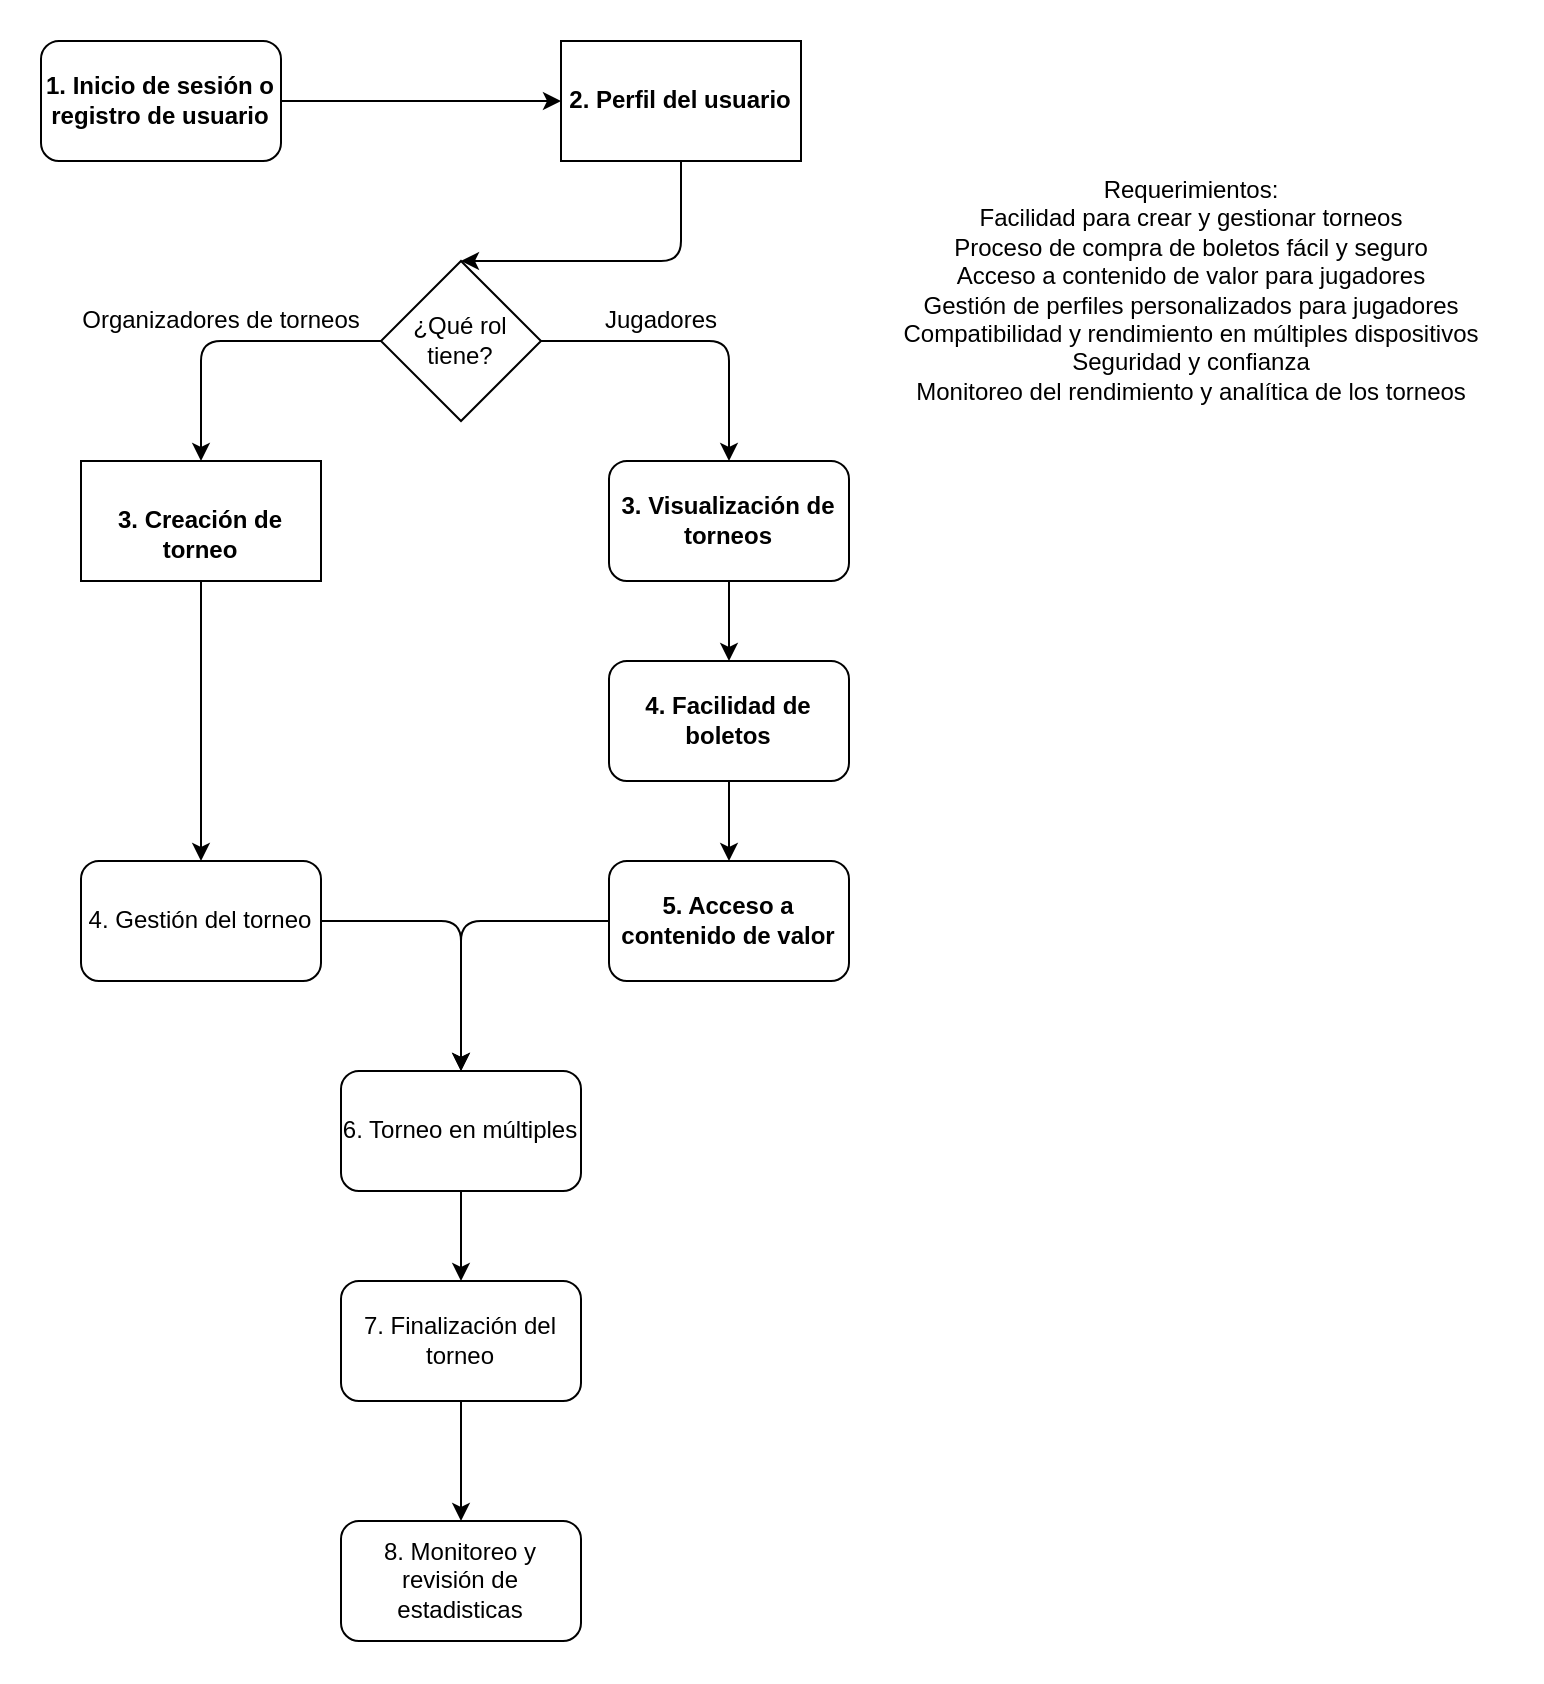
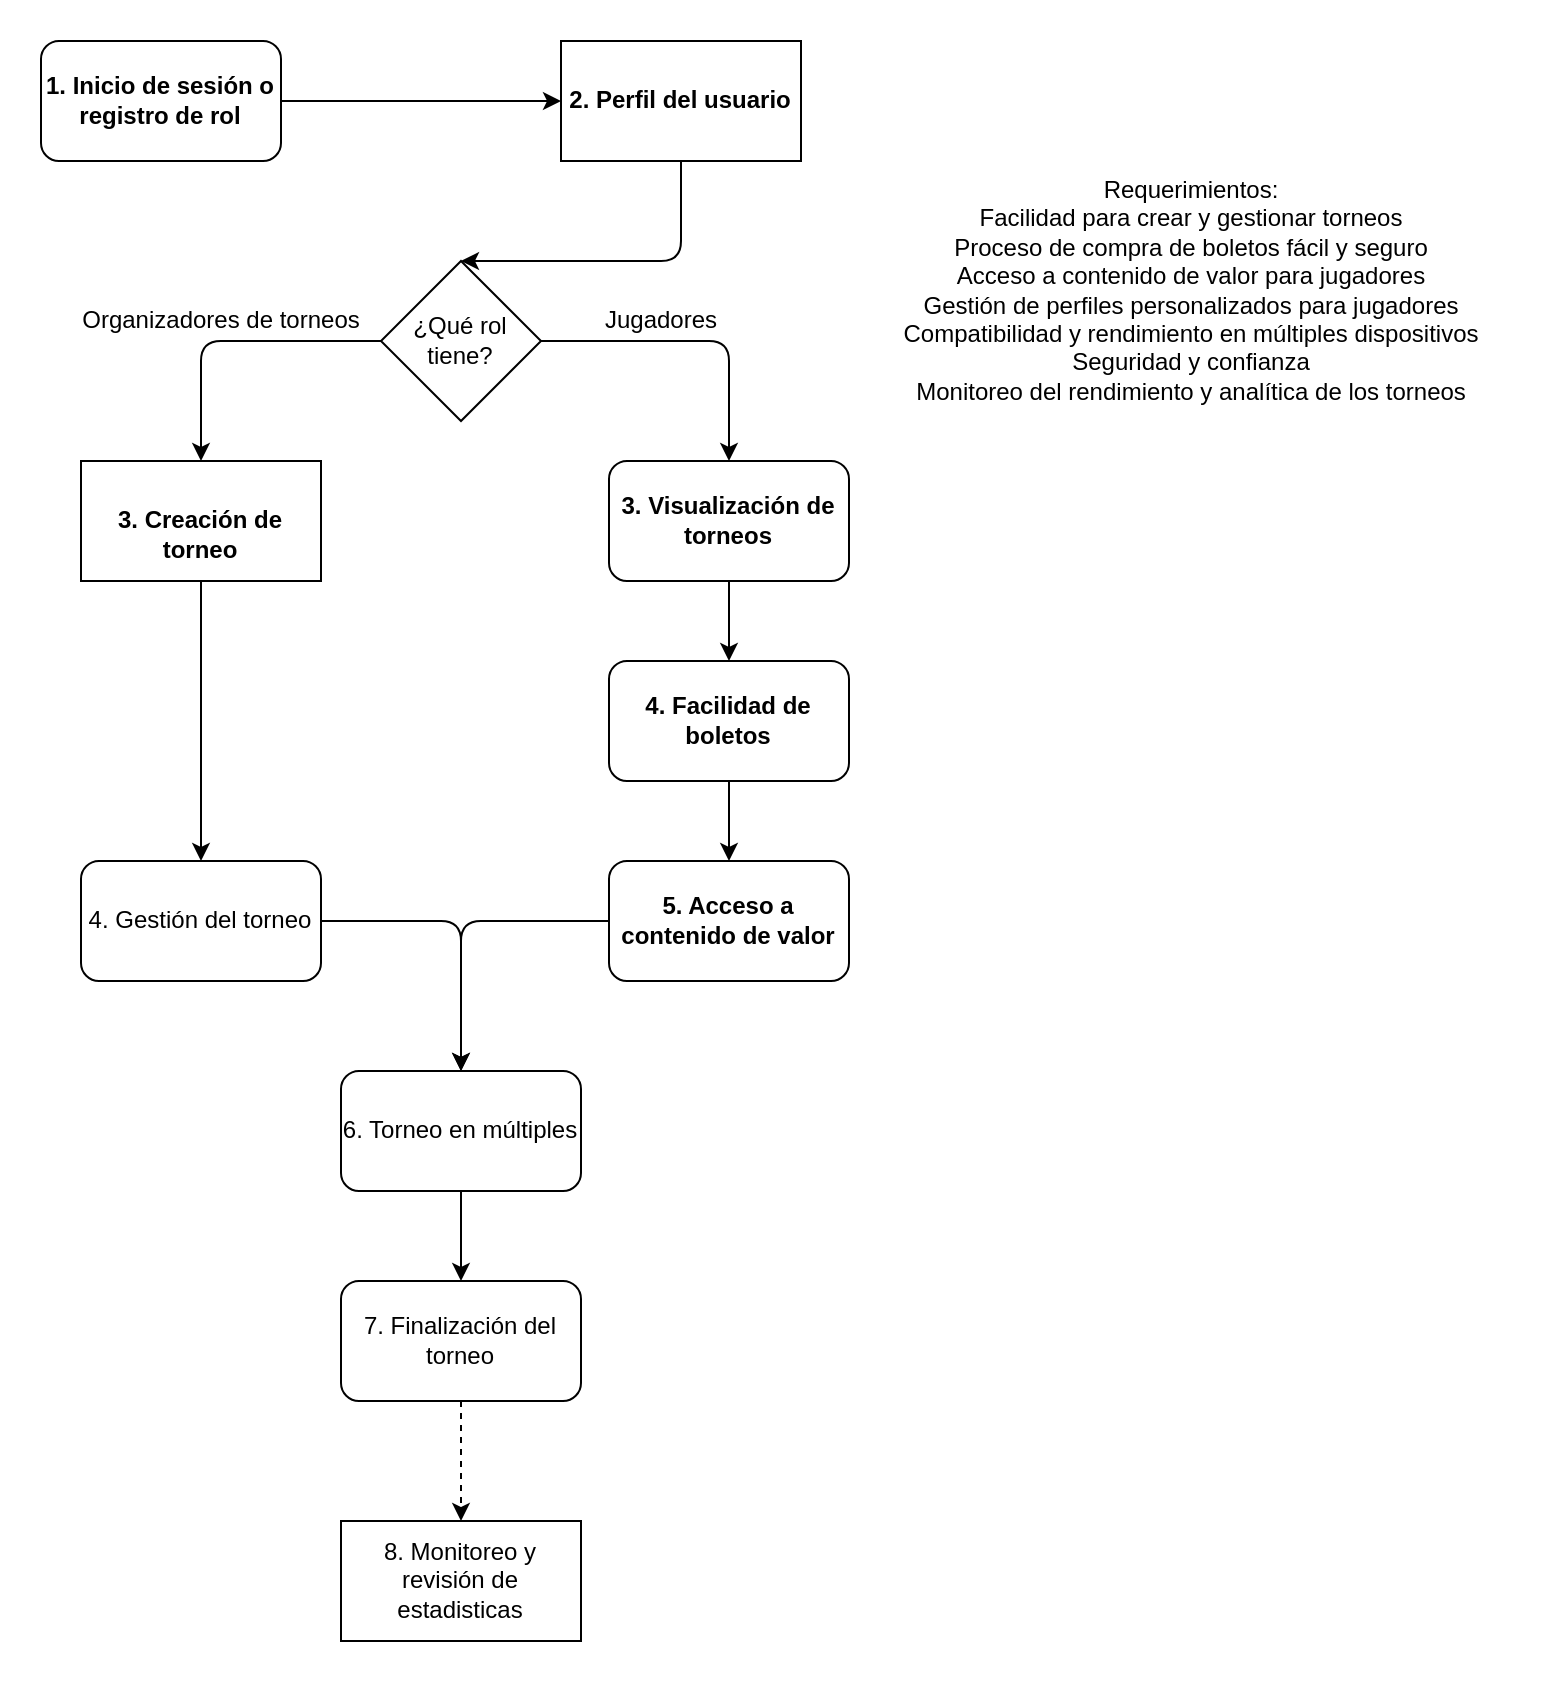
(161, 101) -> (161, 101)
(461, 1456) -> (461, 1456)
(461, 1581) -> (461, 1581)
